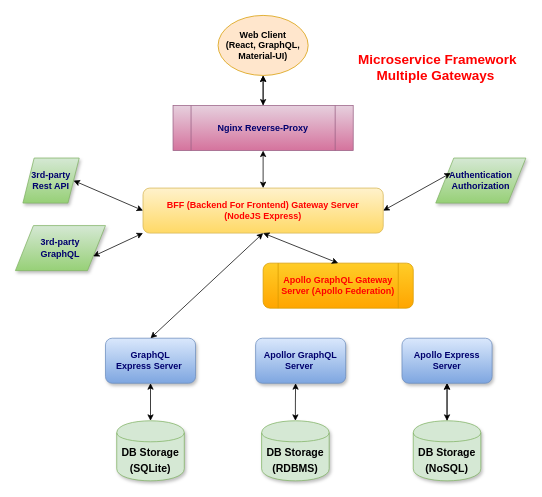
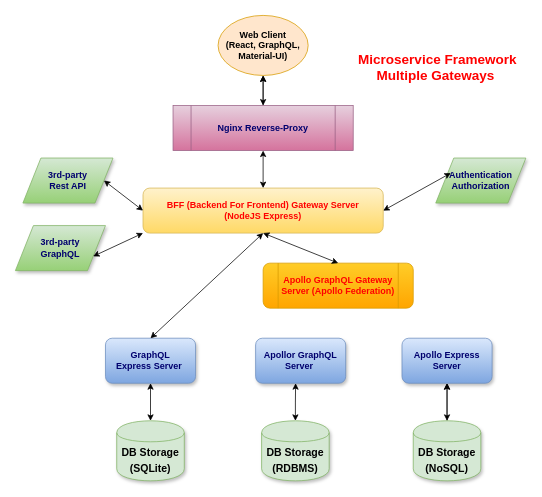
(51, 180) -> (68, 180)
